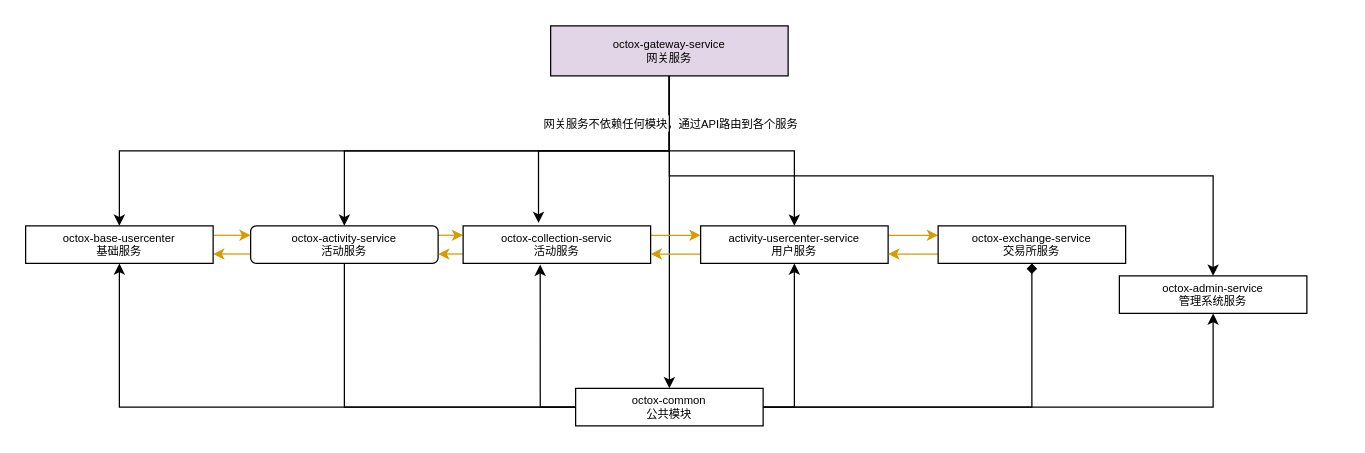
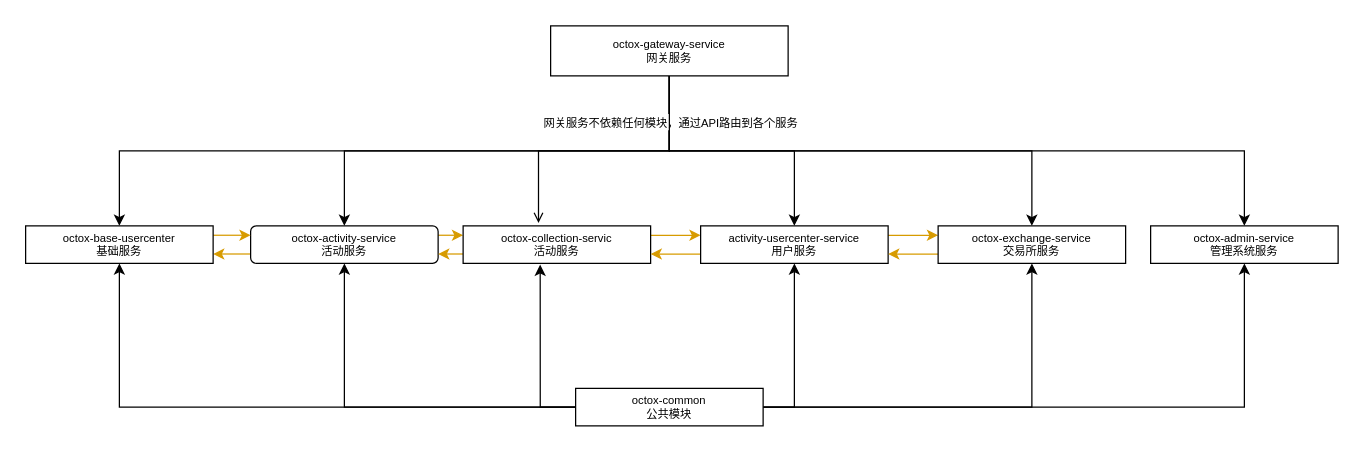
(669, 51) -> (669, 51)
(539, 213) -> (539, 215)
(344, 269) -> (344, 273)
(1032, 274) -> (1032, 273)
(669, 279) -> (1032, 185)
(1213, 294) -> (1244, 244)
